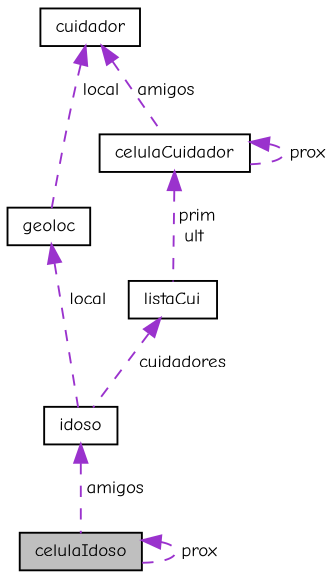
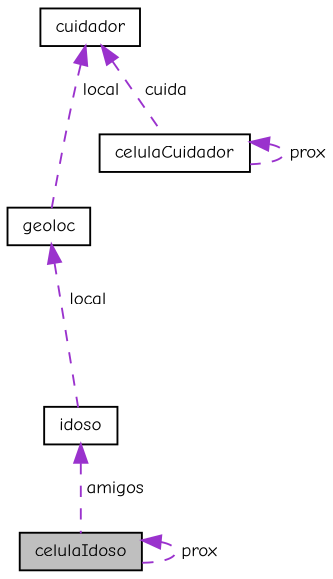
(163, 90) -> (163, 90)
(173, 300) -> none
